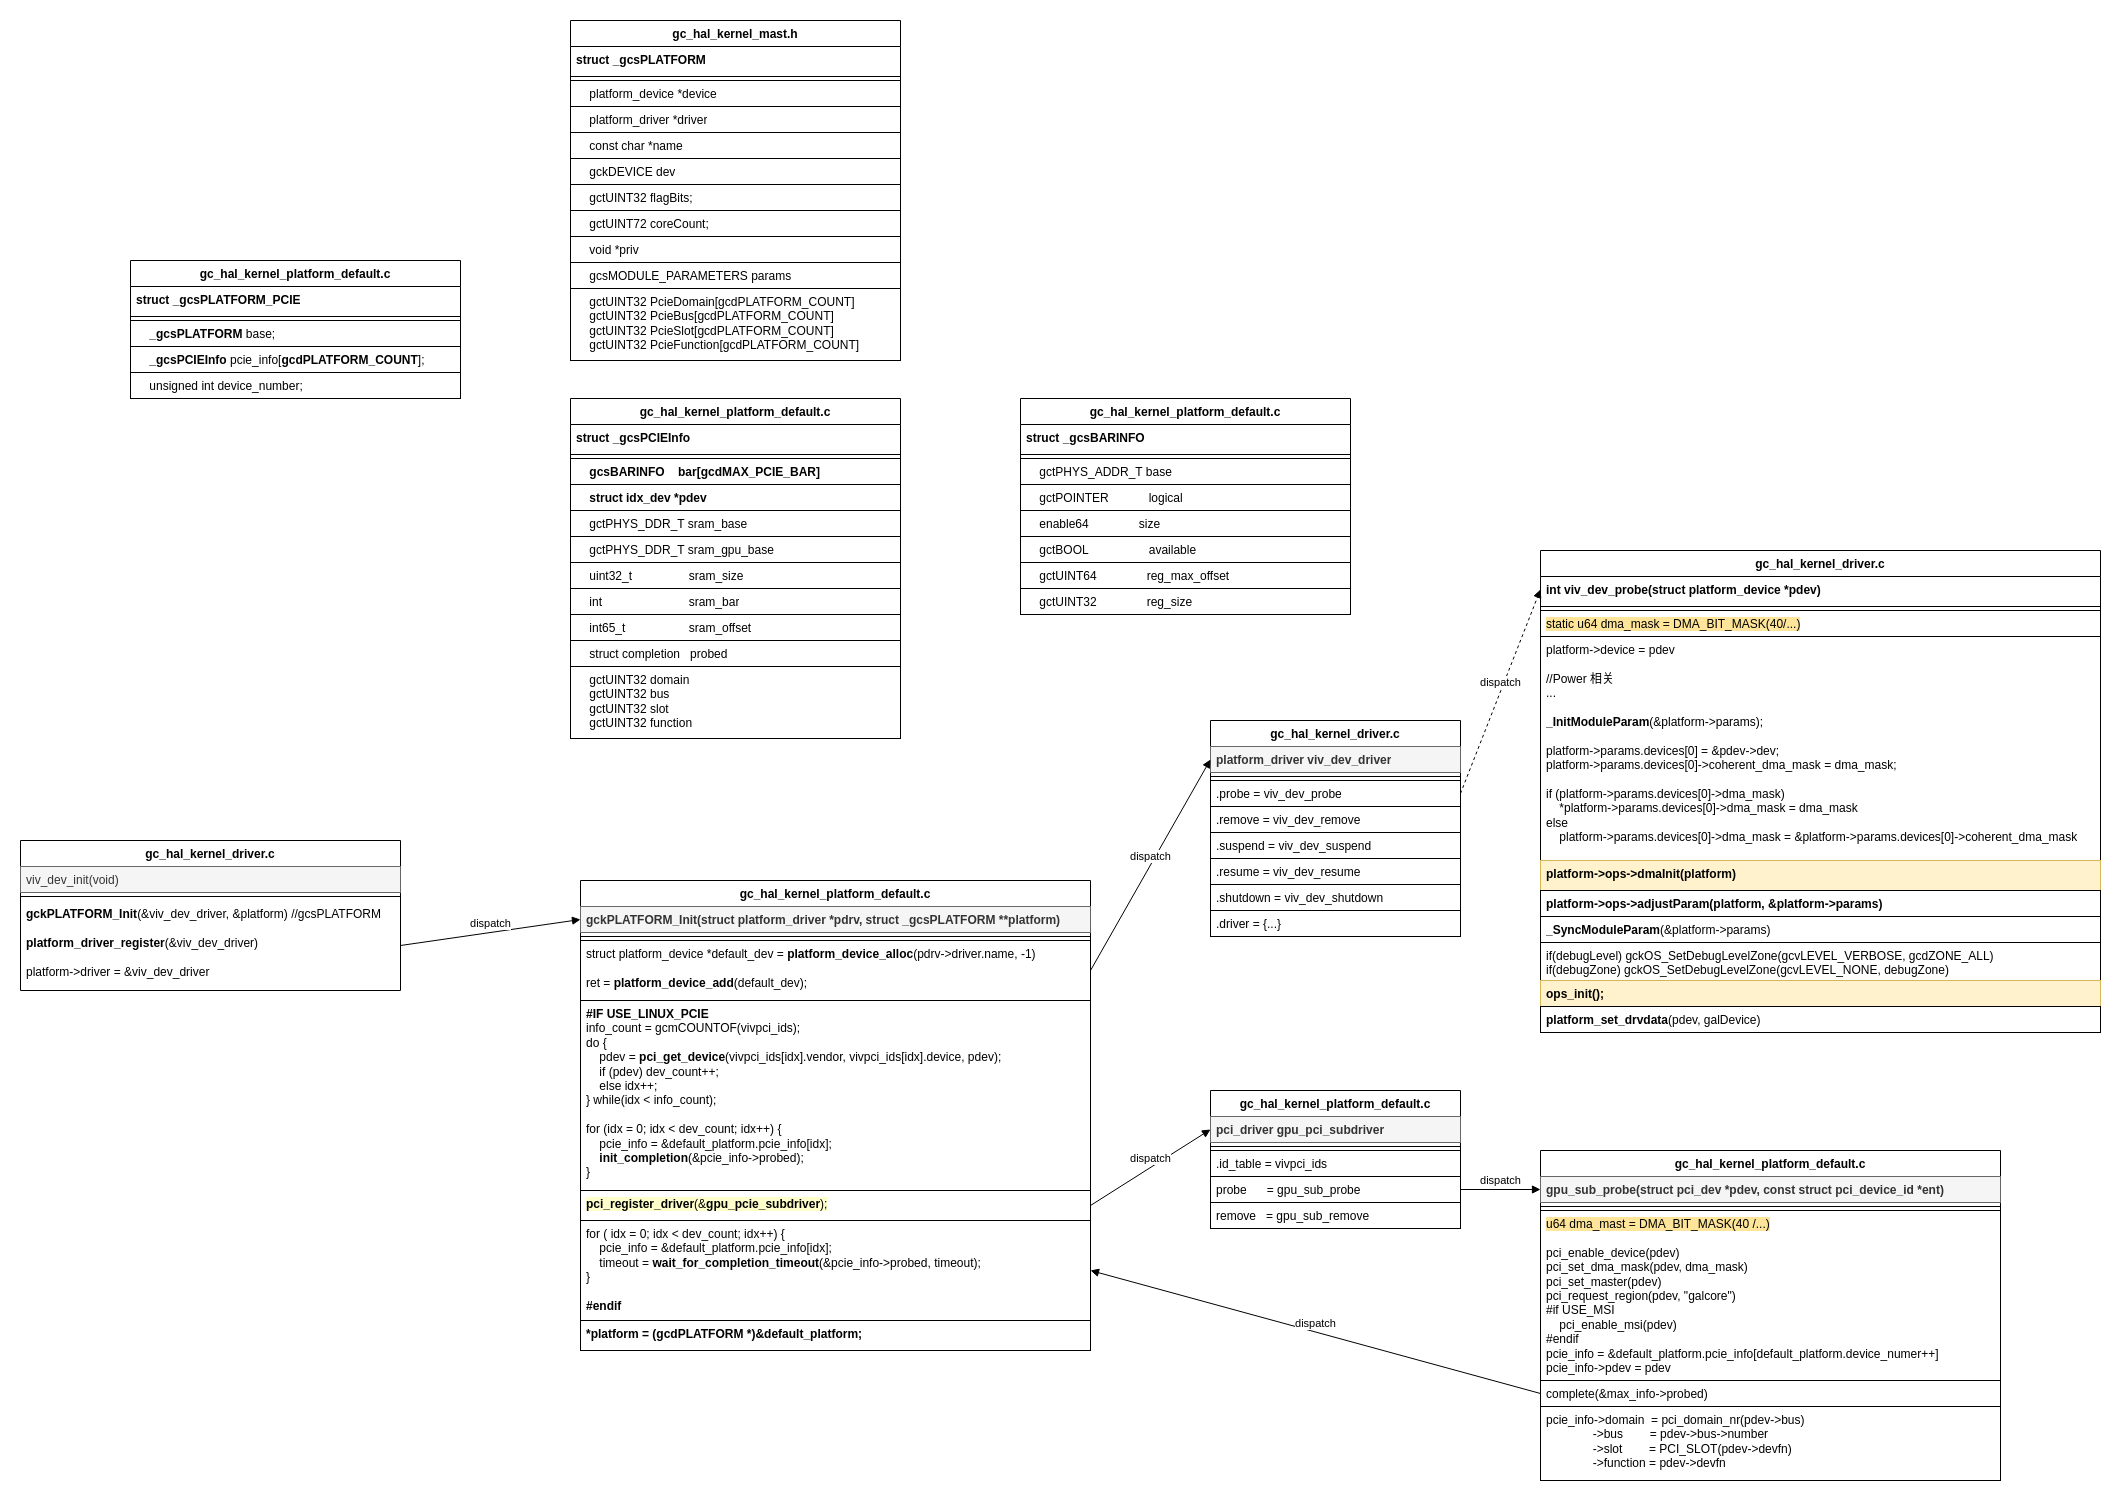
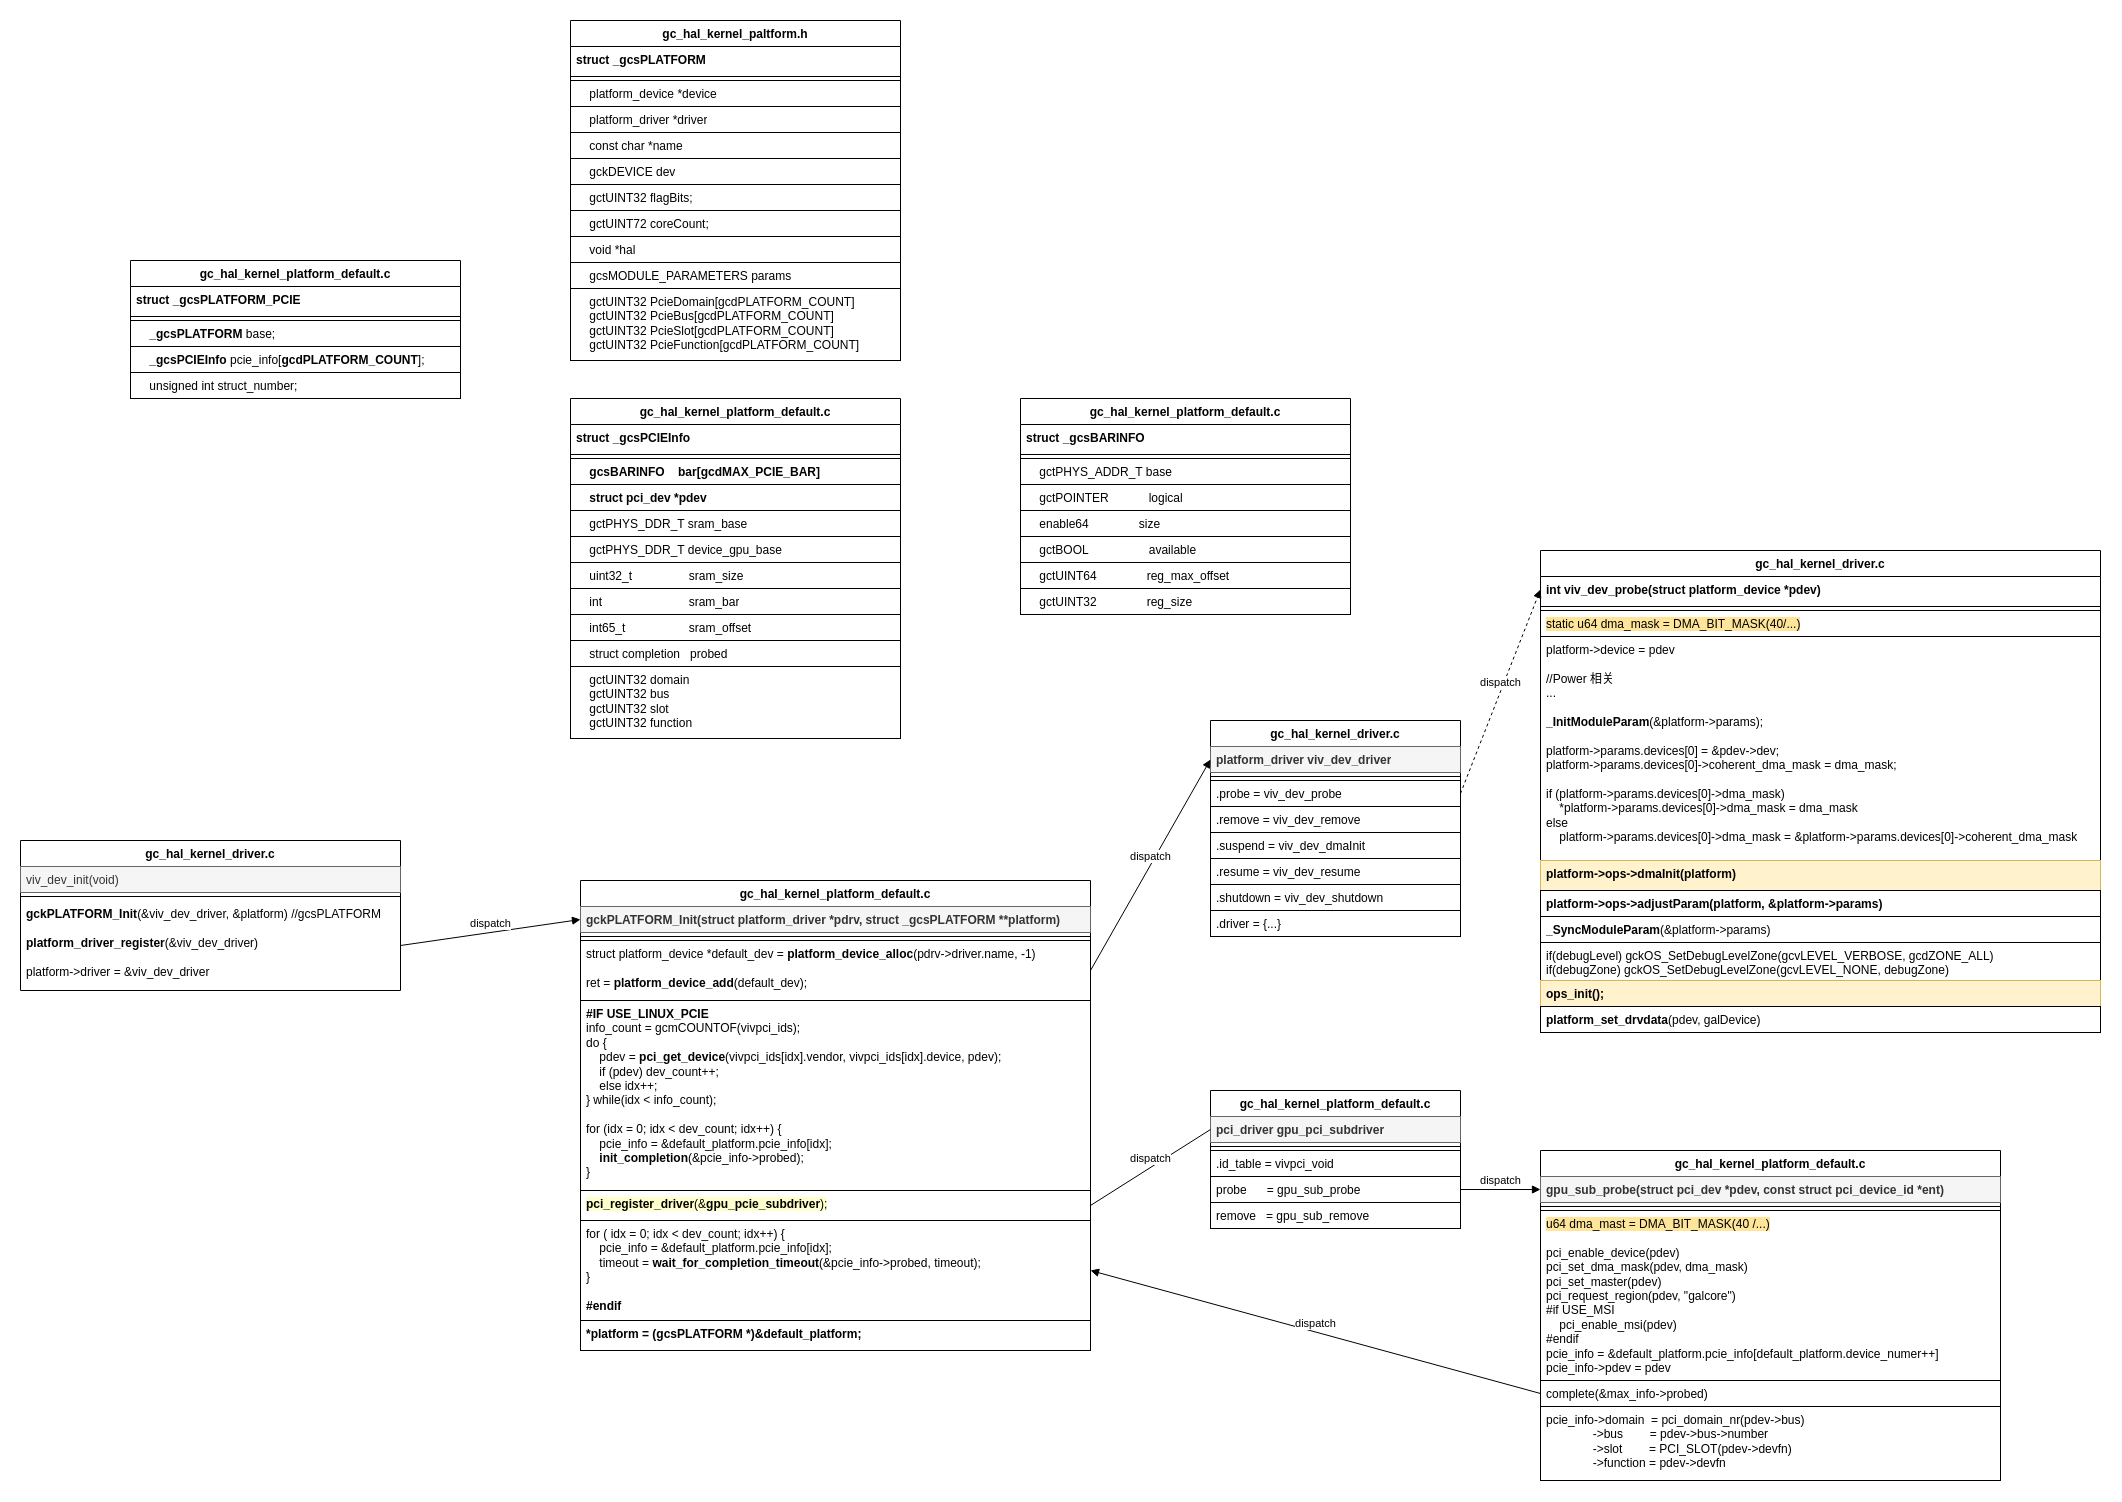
(736, 35) -> (736, 35)
(605, 251) -> (602, 251)
(218, 387) -> (219, 387)
(639, 499) -> (639, 499)
(666, 551) -> (671, 551)
(1298, 847) -> (1296, 847)
(1203, 1134) -> (1205, 1133)
(1278, 1165) -> (1281, 1165)
(727, 1335) -> (727, 1335)
